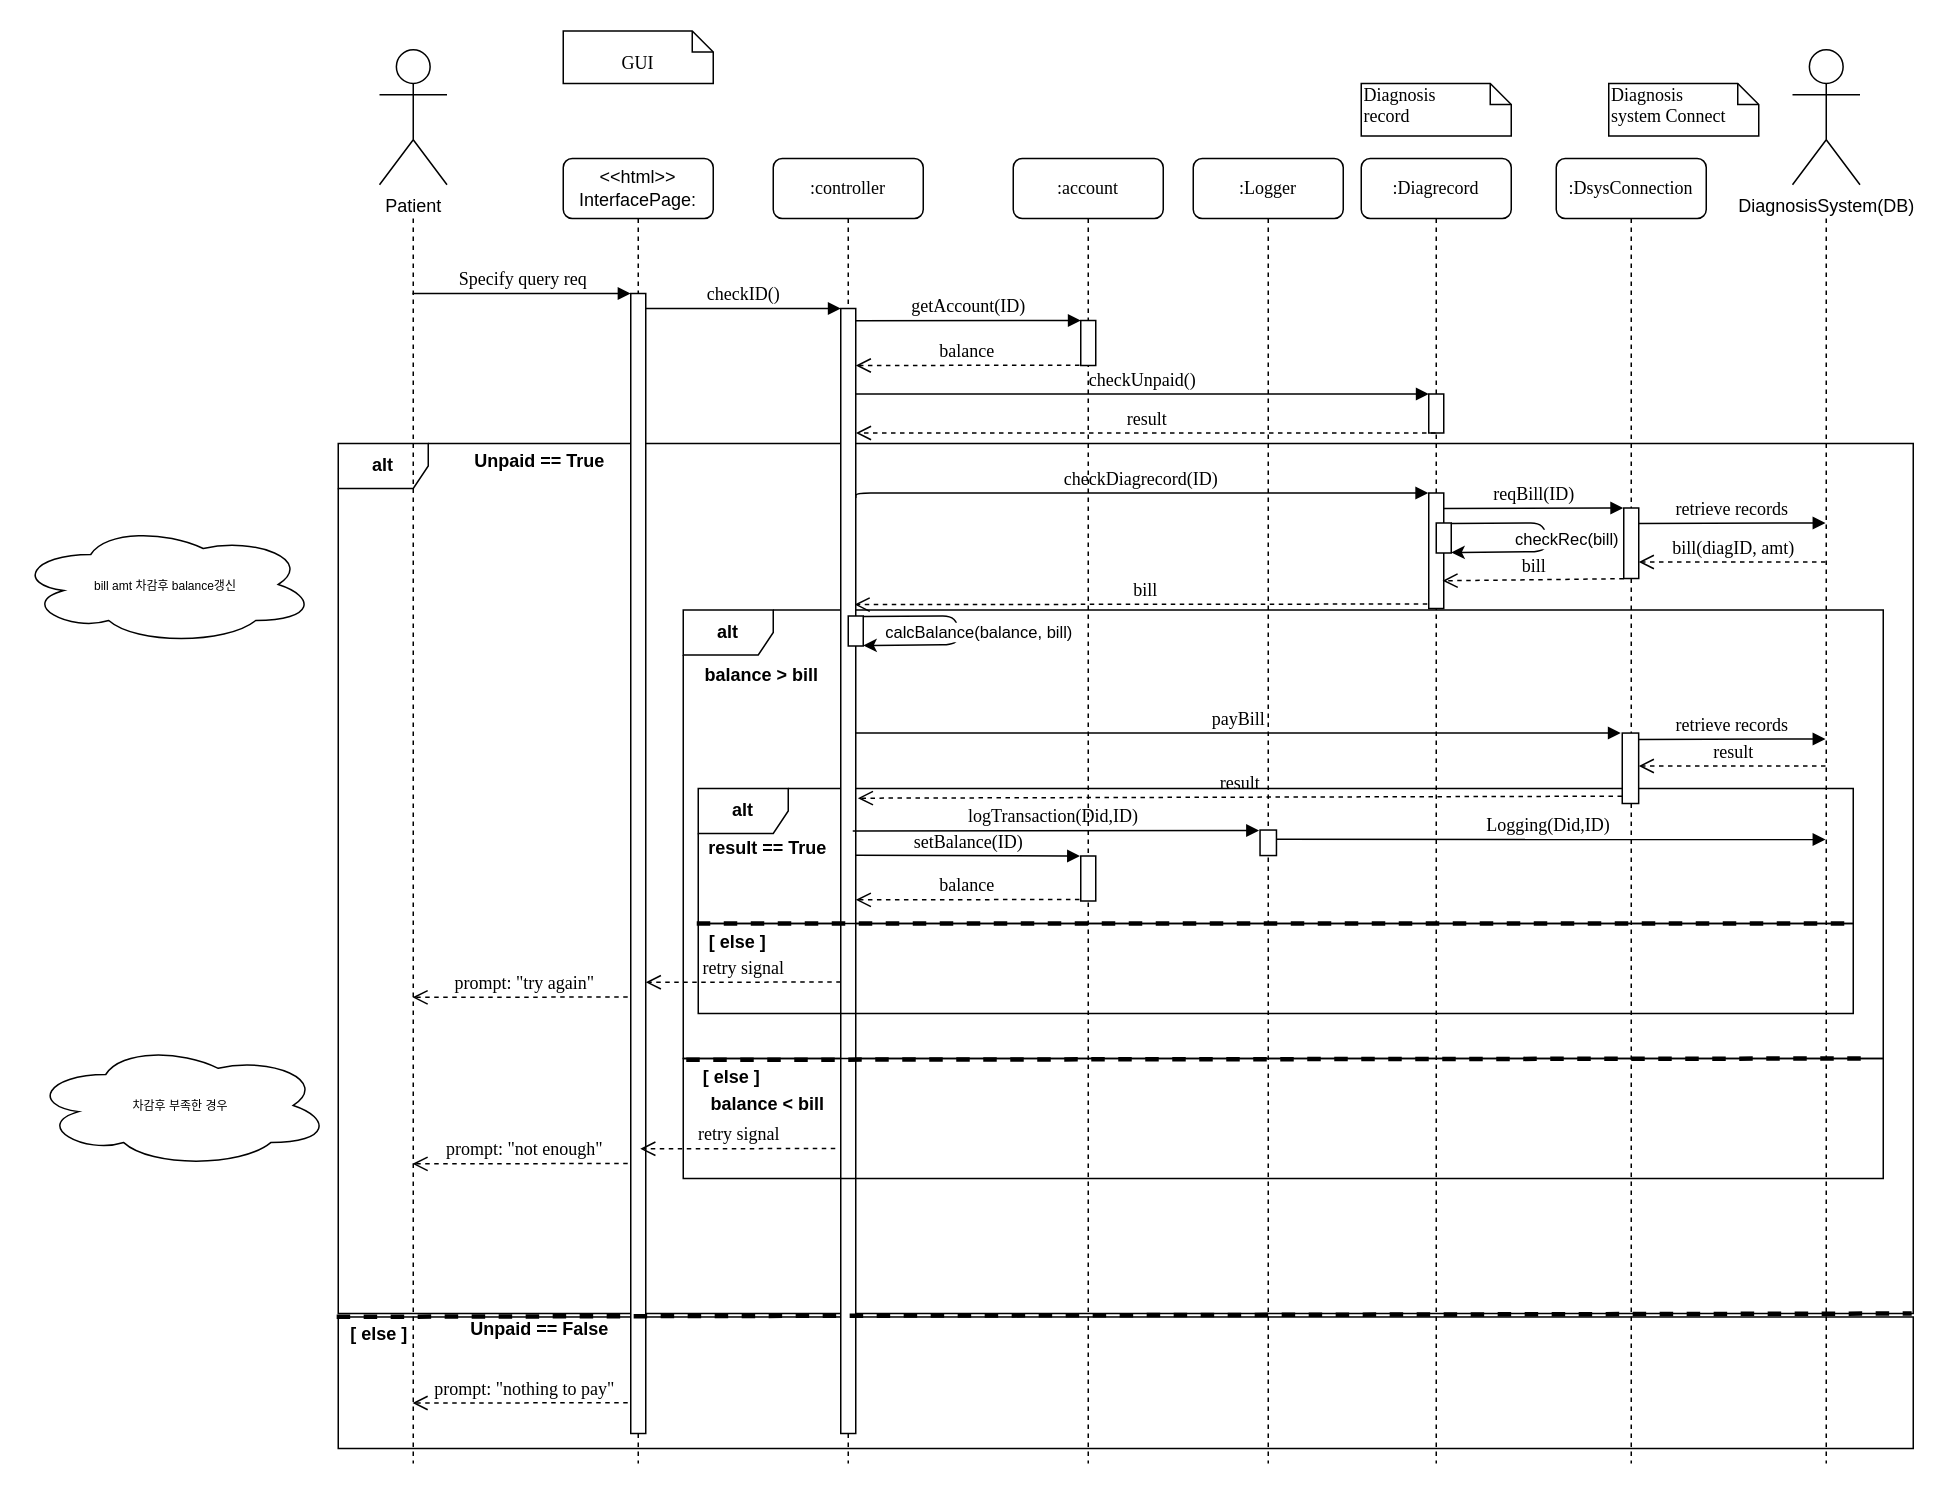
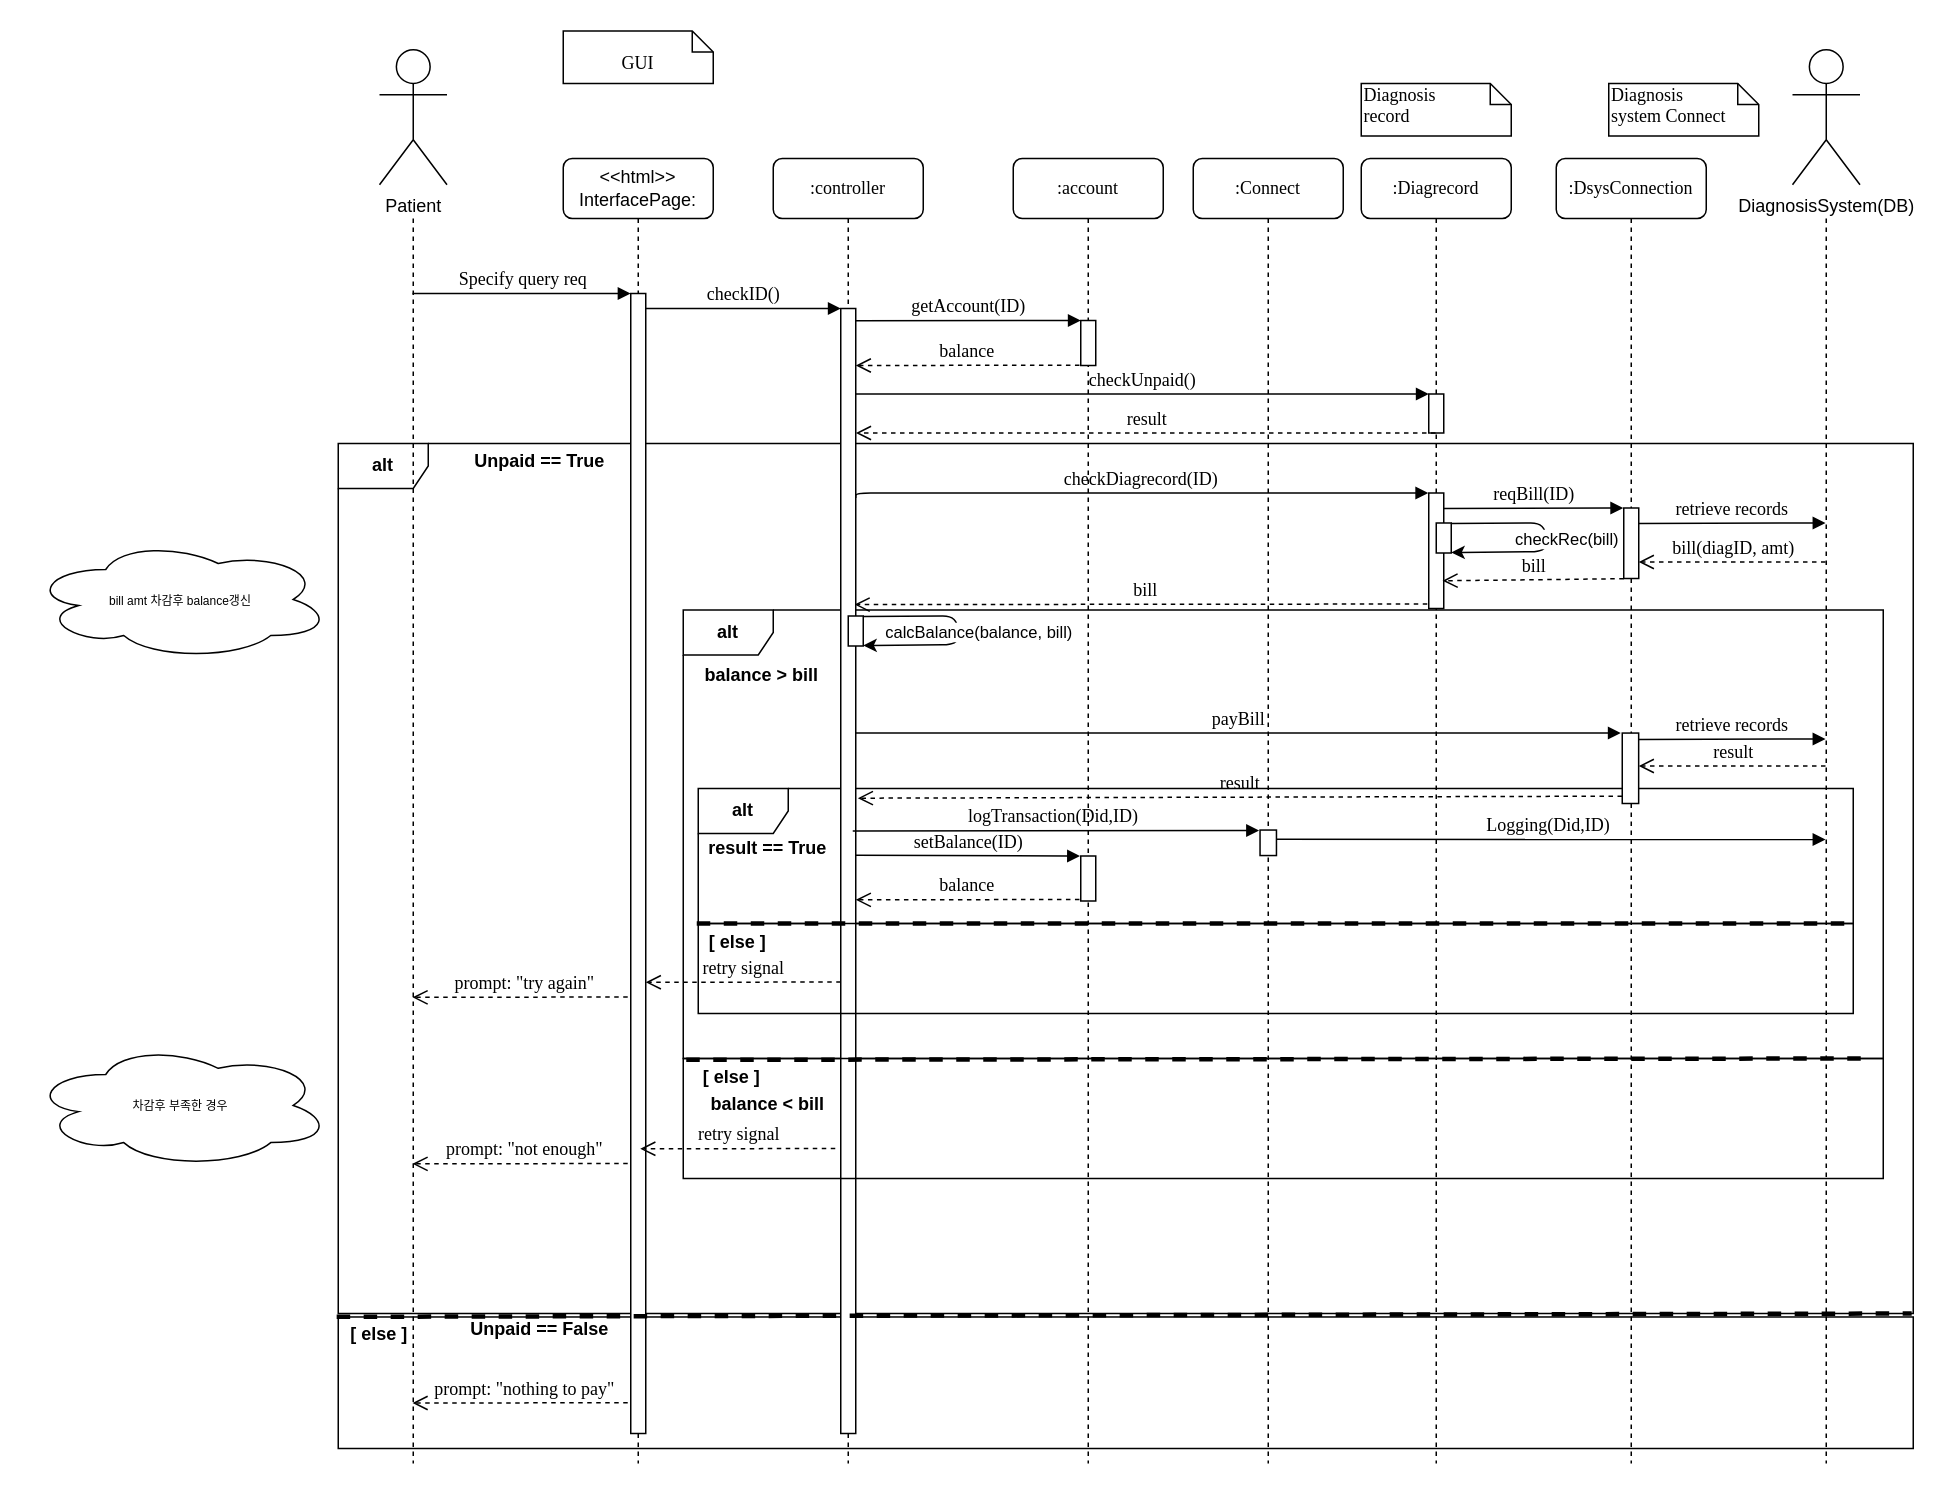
(1268, 188) -> (1268, 188)
(166, 584) -> (181, 599)
